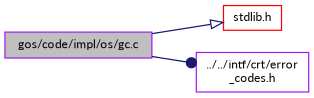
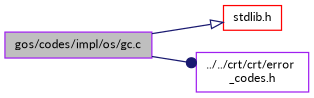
(78, 45) -> (78, 45)
(253, 72) -> (253, 72)
